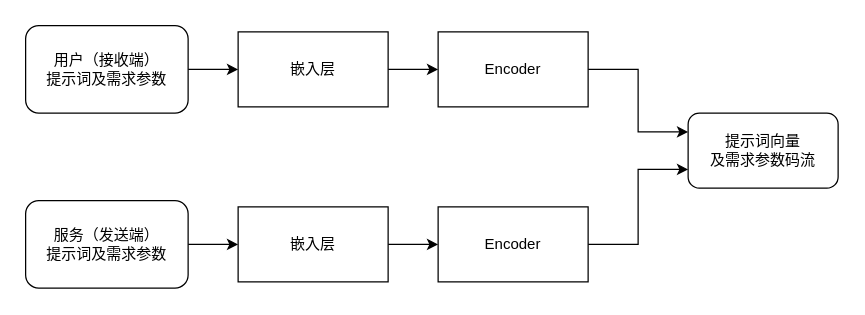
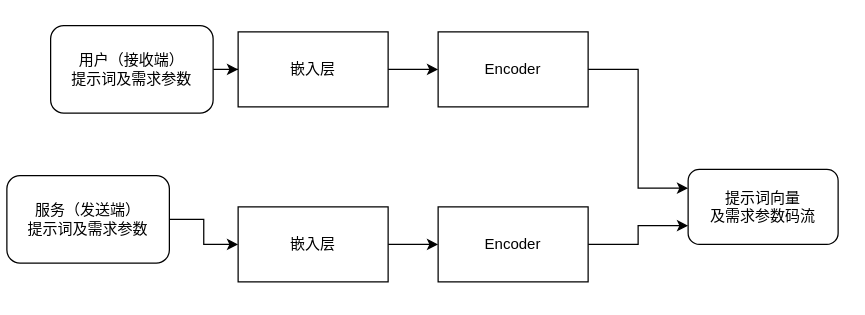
(107, 69) -> (132, 69)
(763, 151) -> (763, 207)
(107, 244) -> (88, 219)
